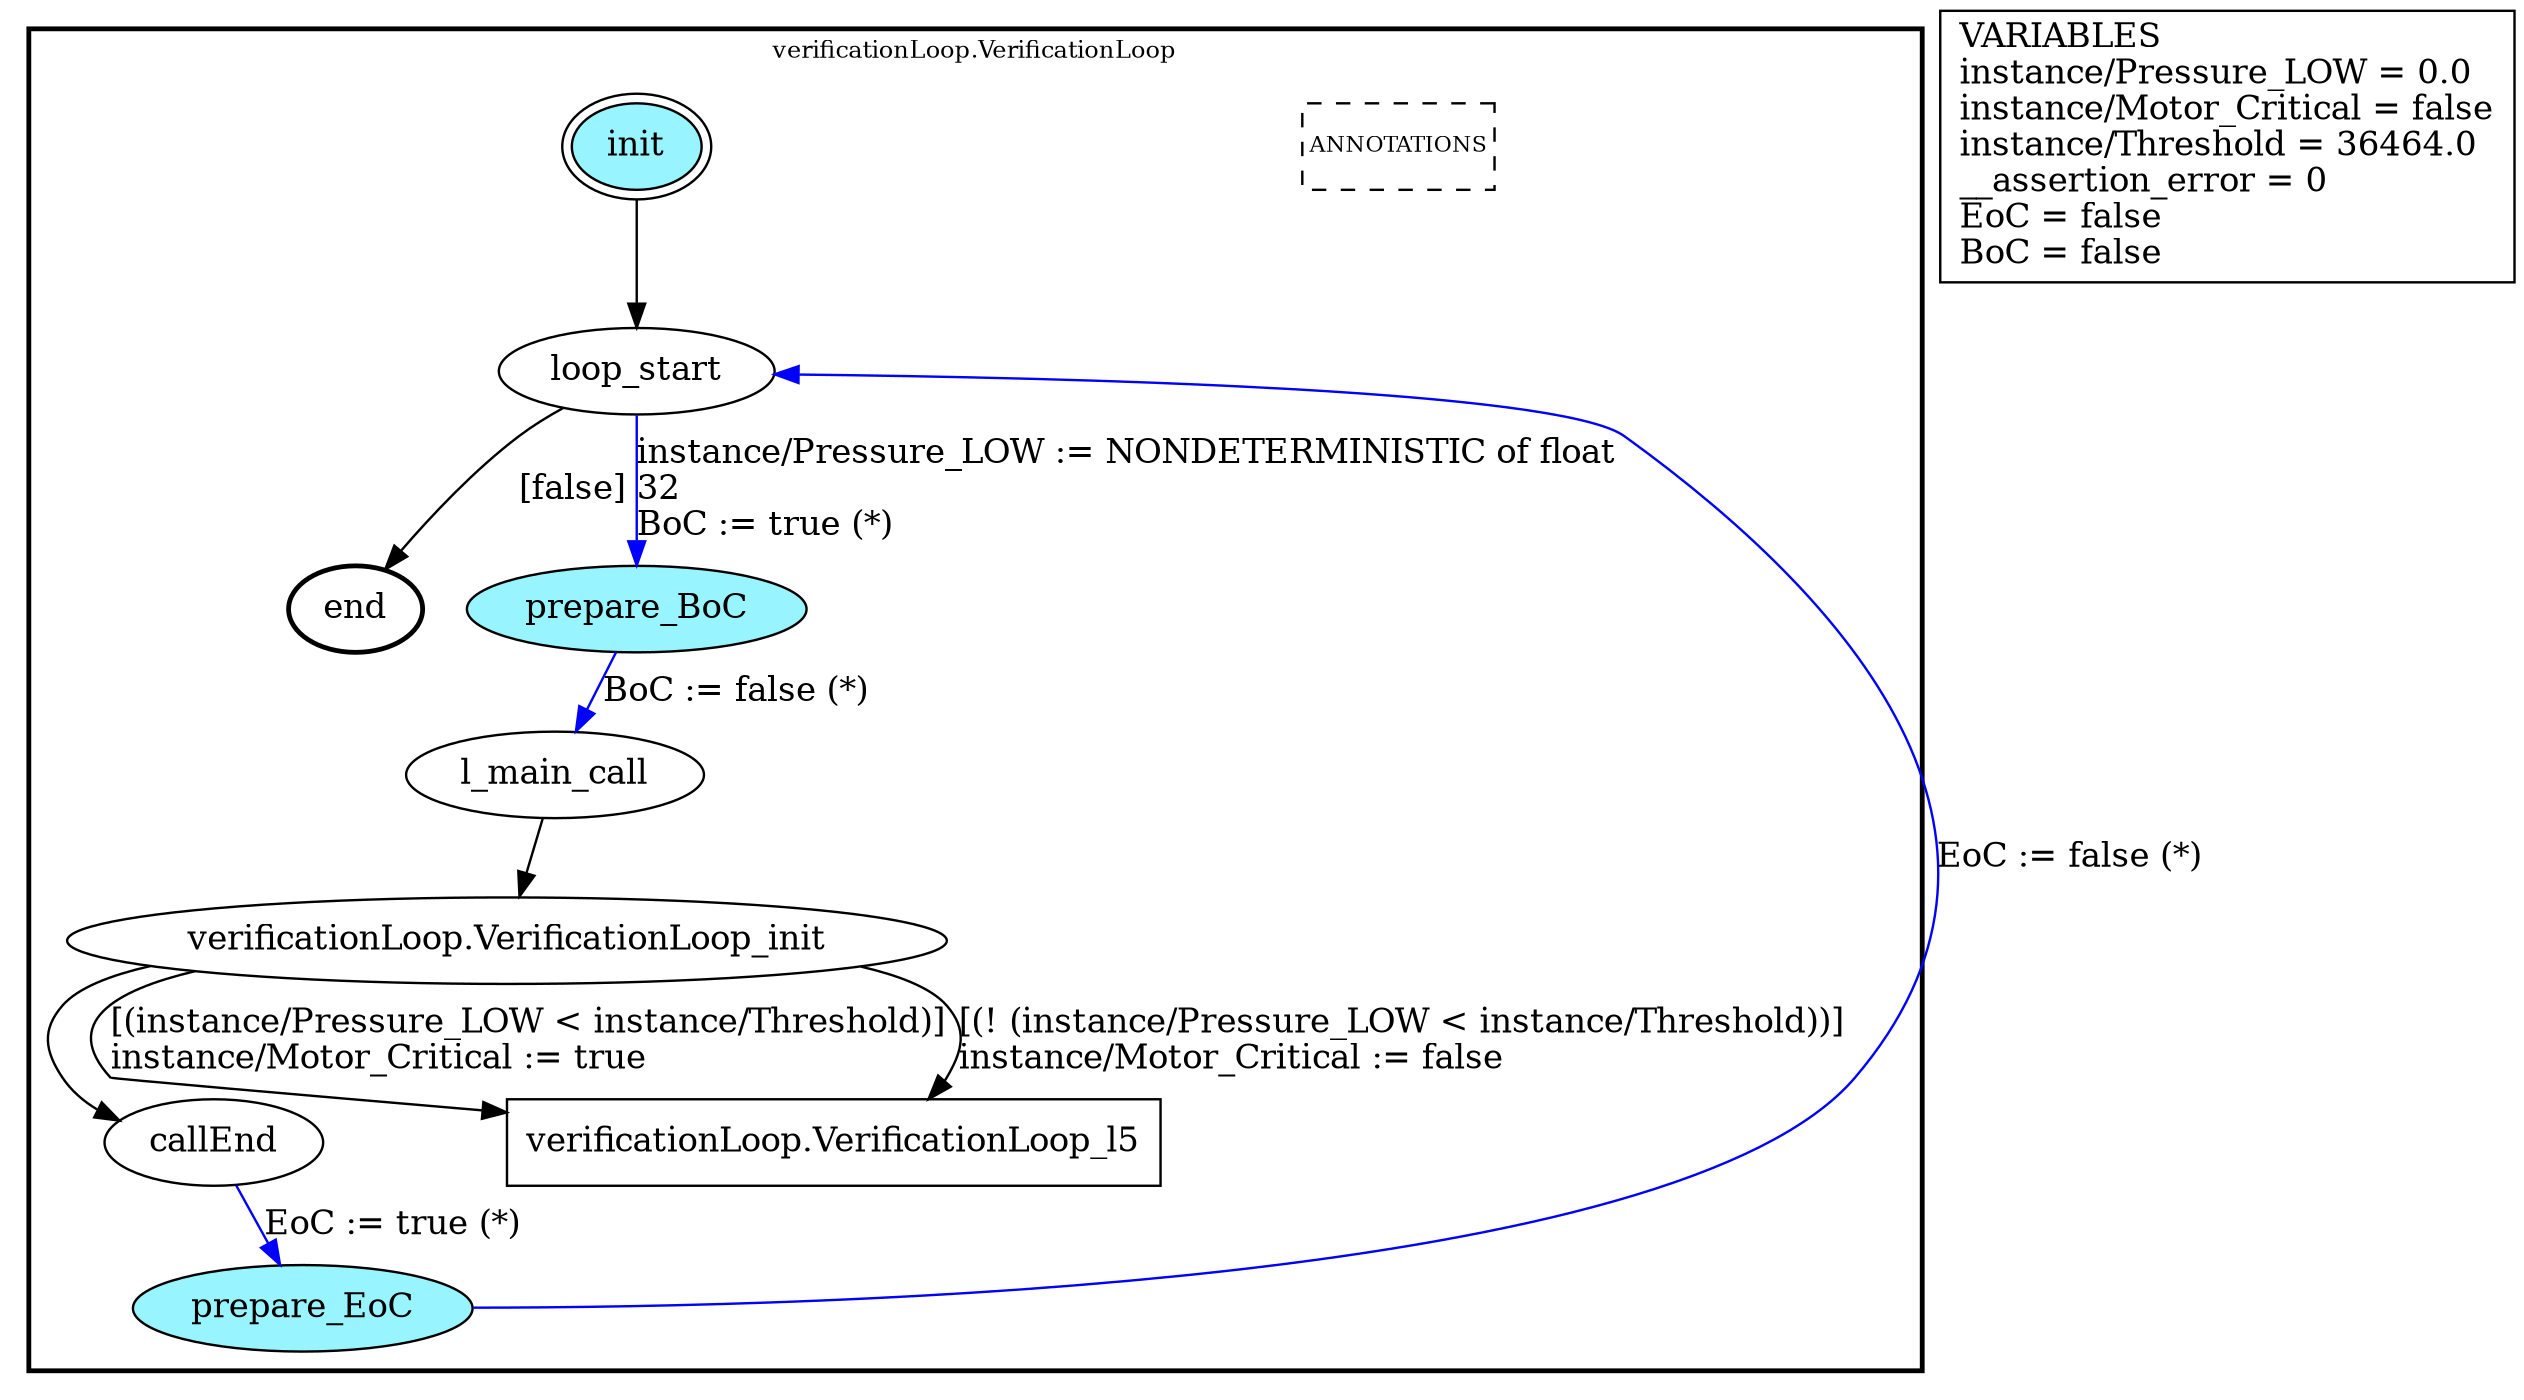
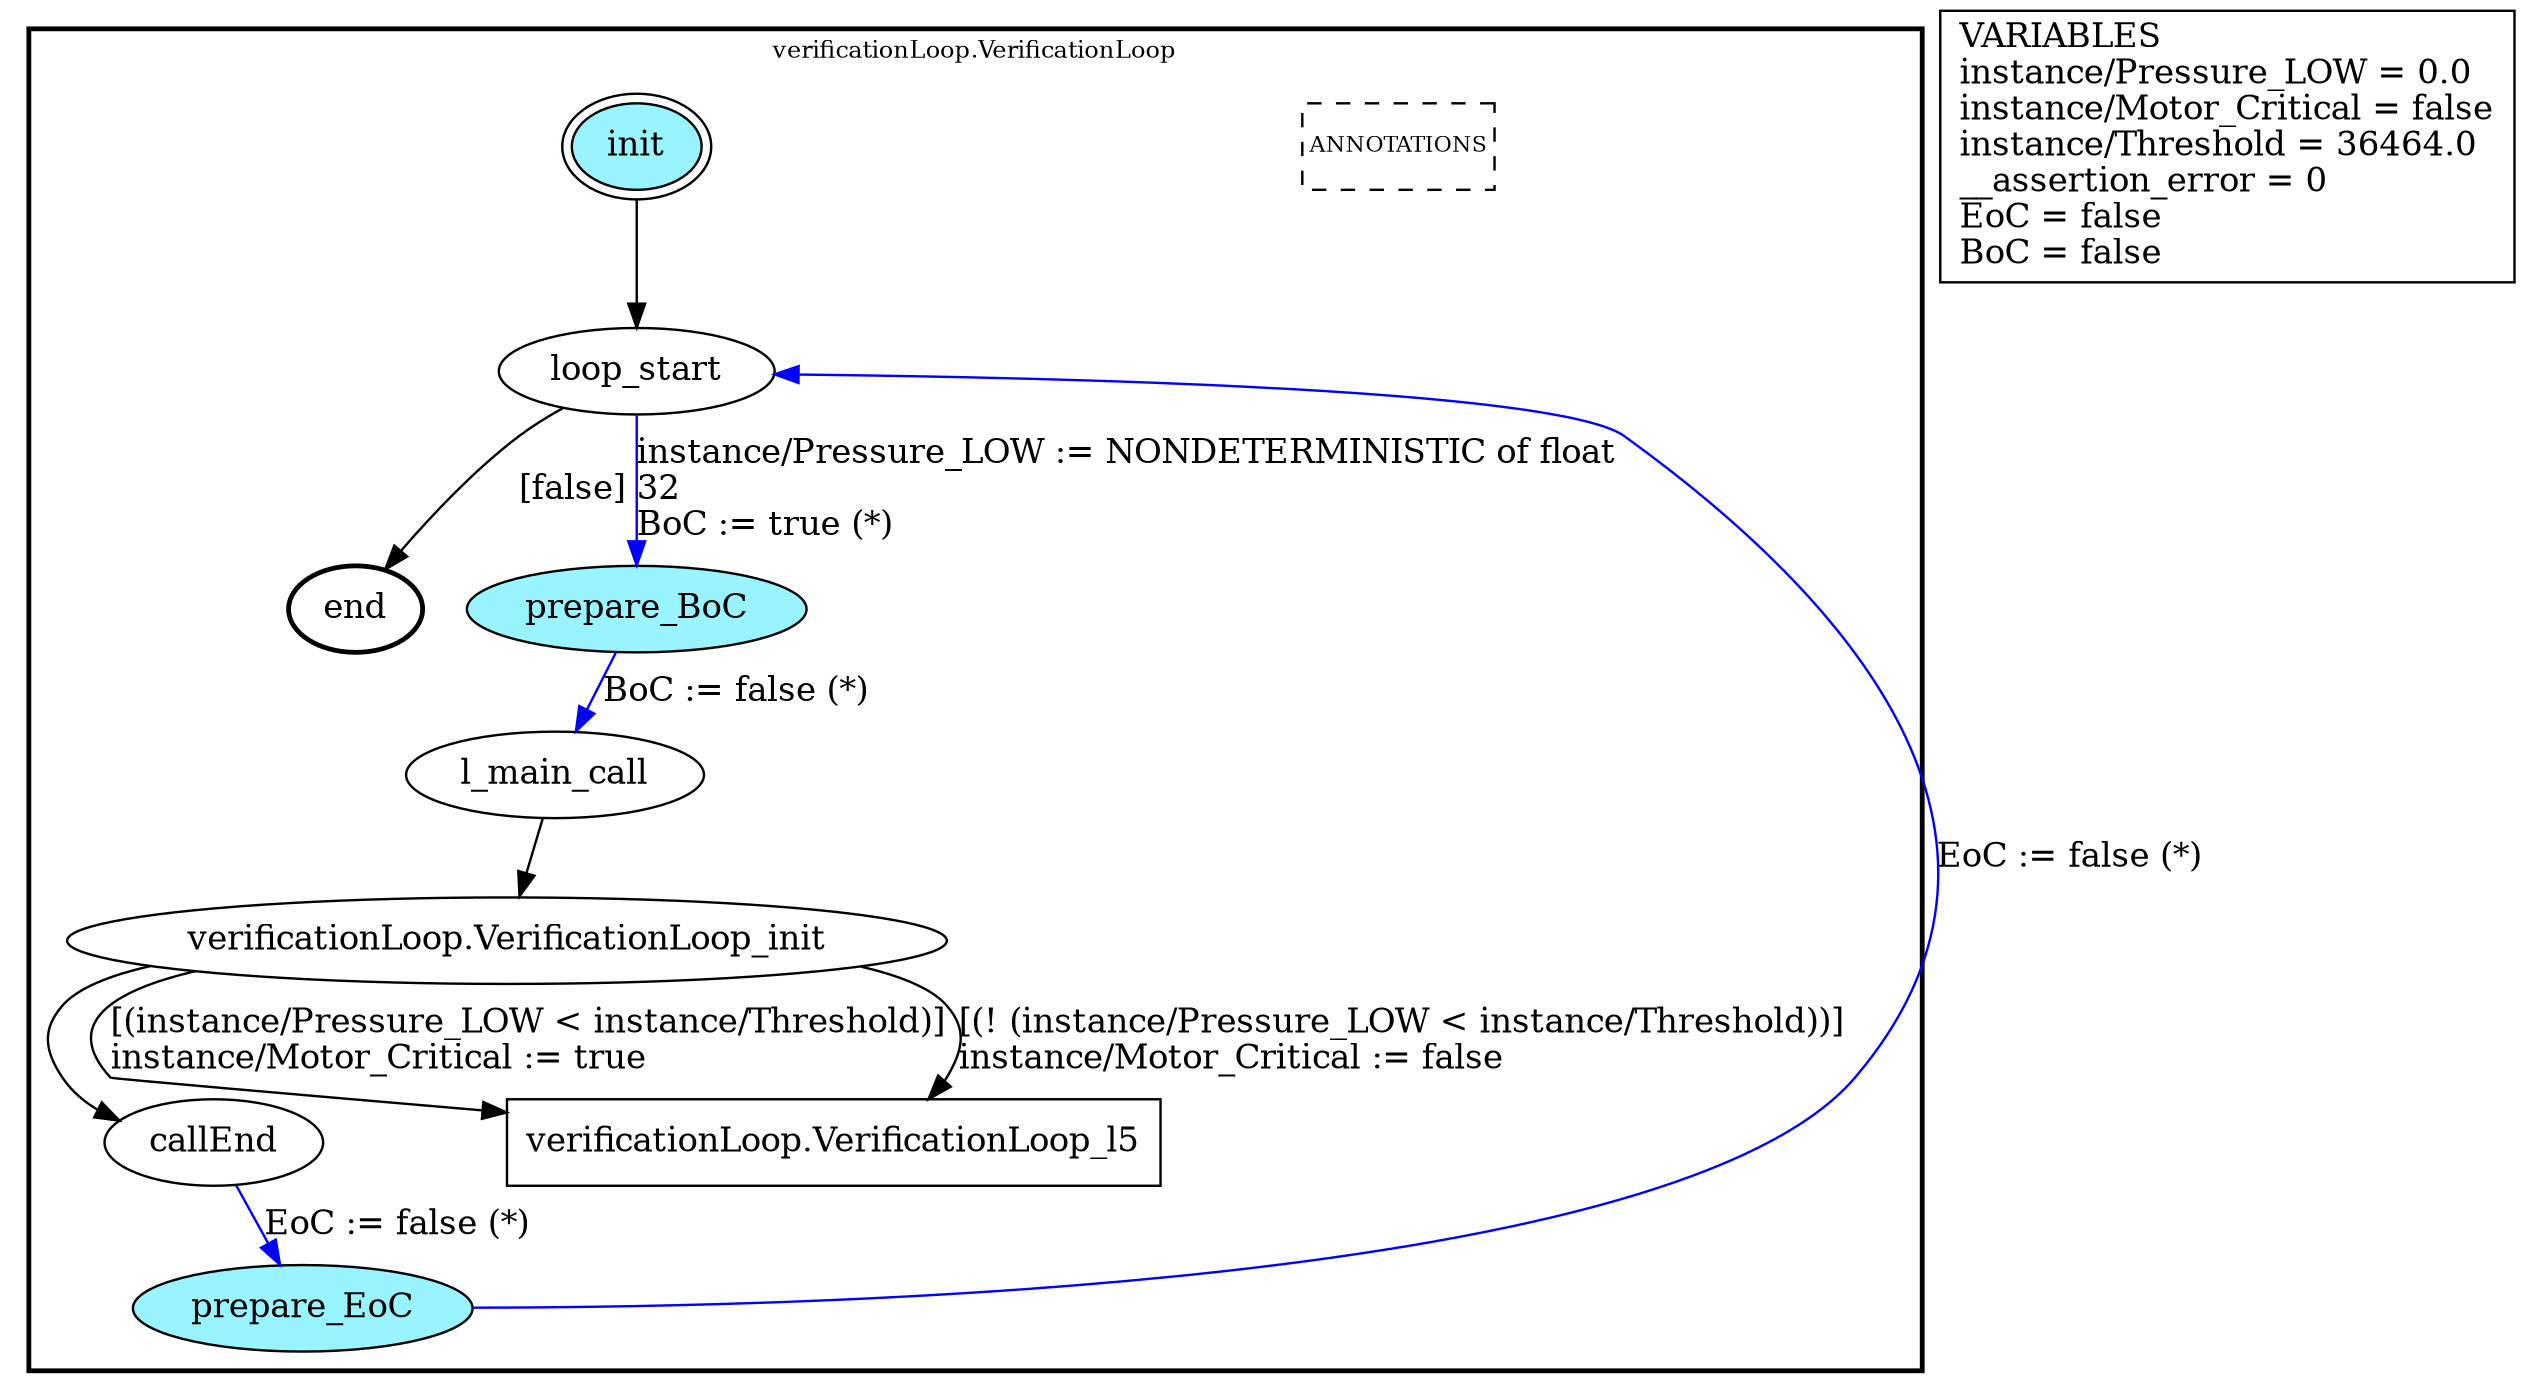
(393, 1225) -> (398, 1225)
